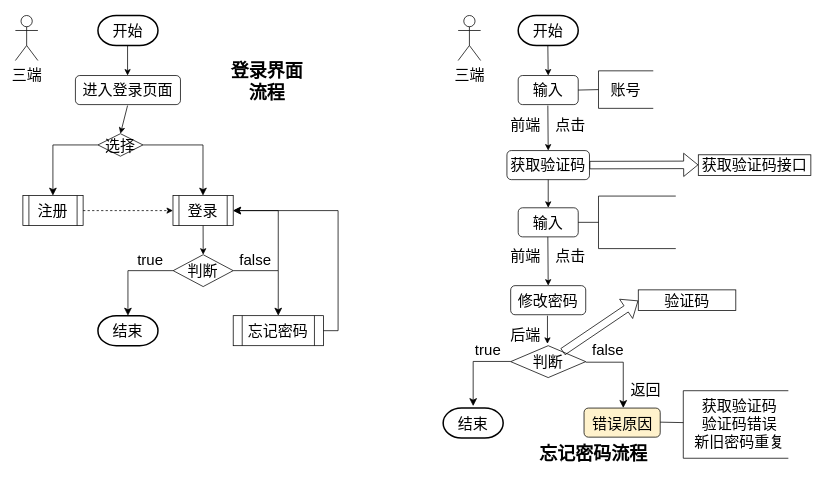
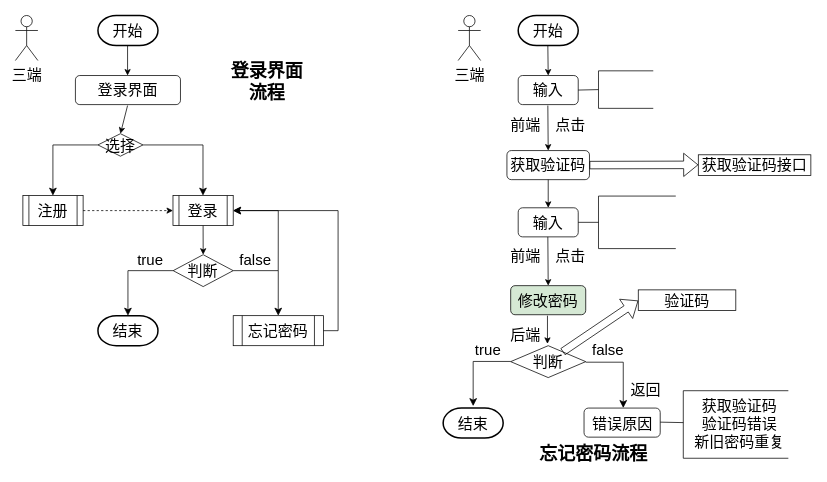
(625, 89) -> none
(128, 90) -> (128, 90)
(548, 300) -> (548, 300)
(622, 422) -> (622, 422)
